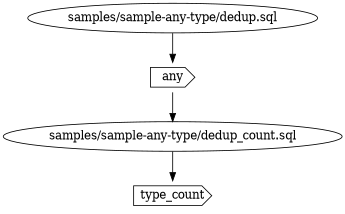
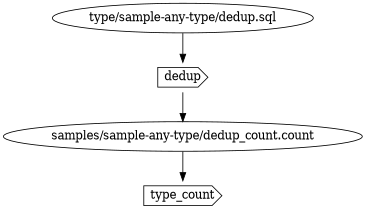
(173, 18) -> (183, 18)
(173, 77) -> (183, 77)
(173, 136) -> (183, 136)
